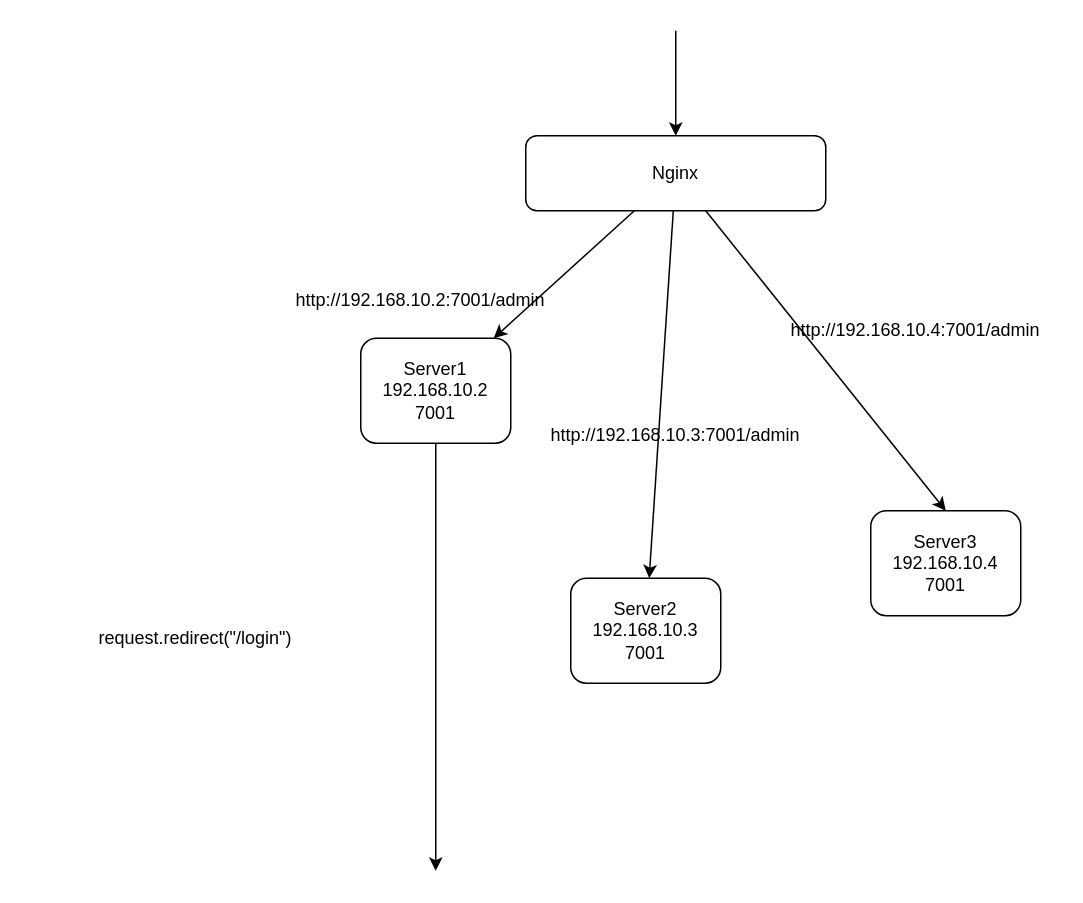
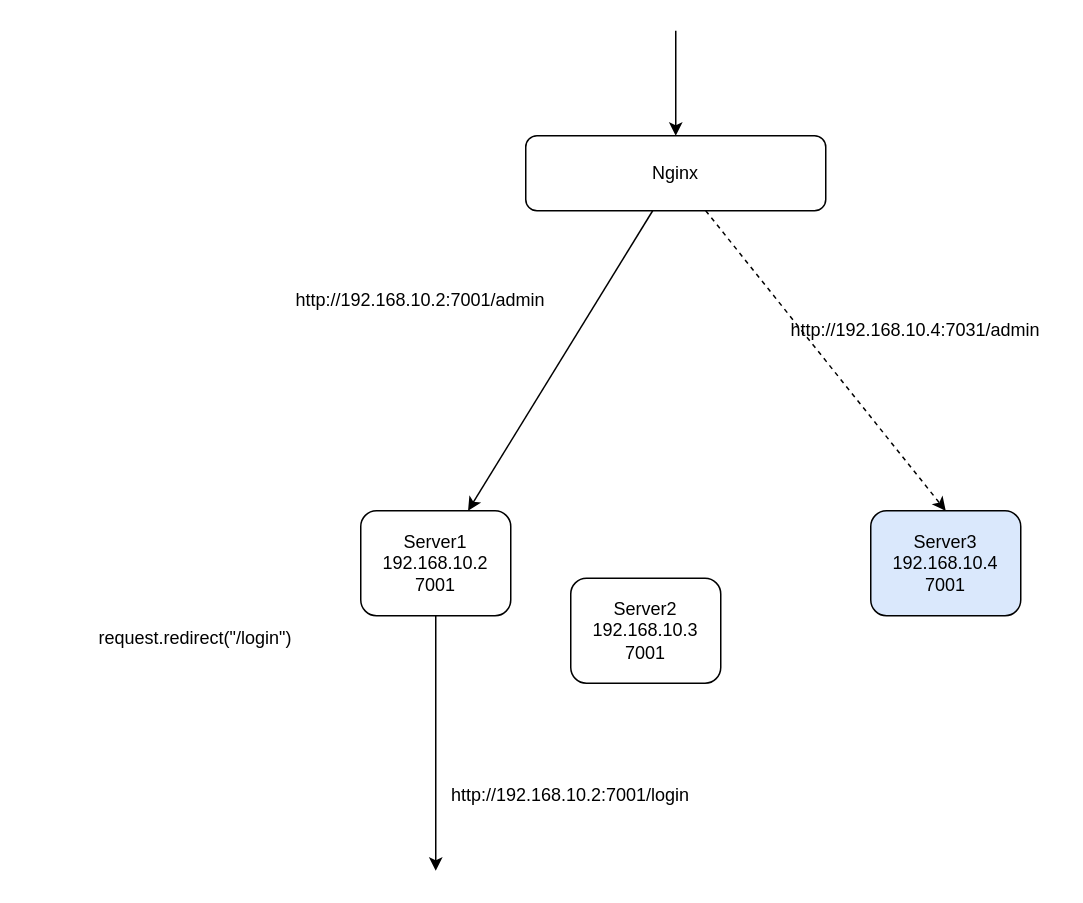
(916, 331) -> (916, 331)
(822, 355) -> (822, 355)
(662, 390) -> none
(436, 391) -> (436, 563)
(676, 436) -> none
(946, 563) -> (946, 563)
none -> (571, 796)
